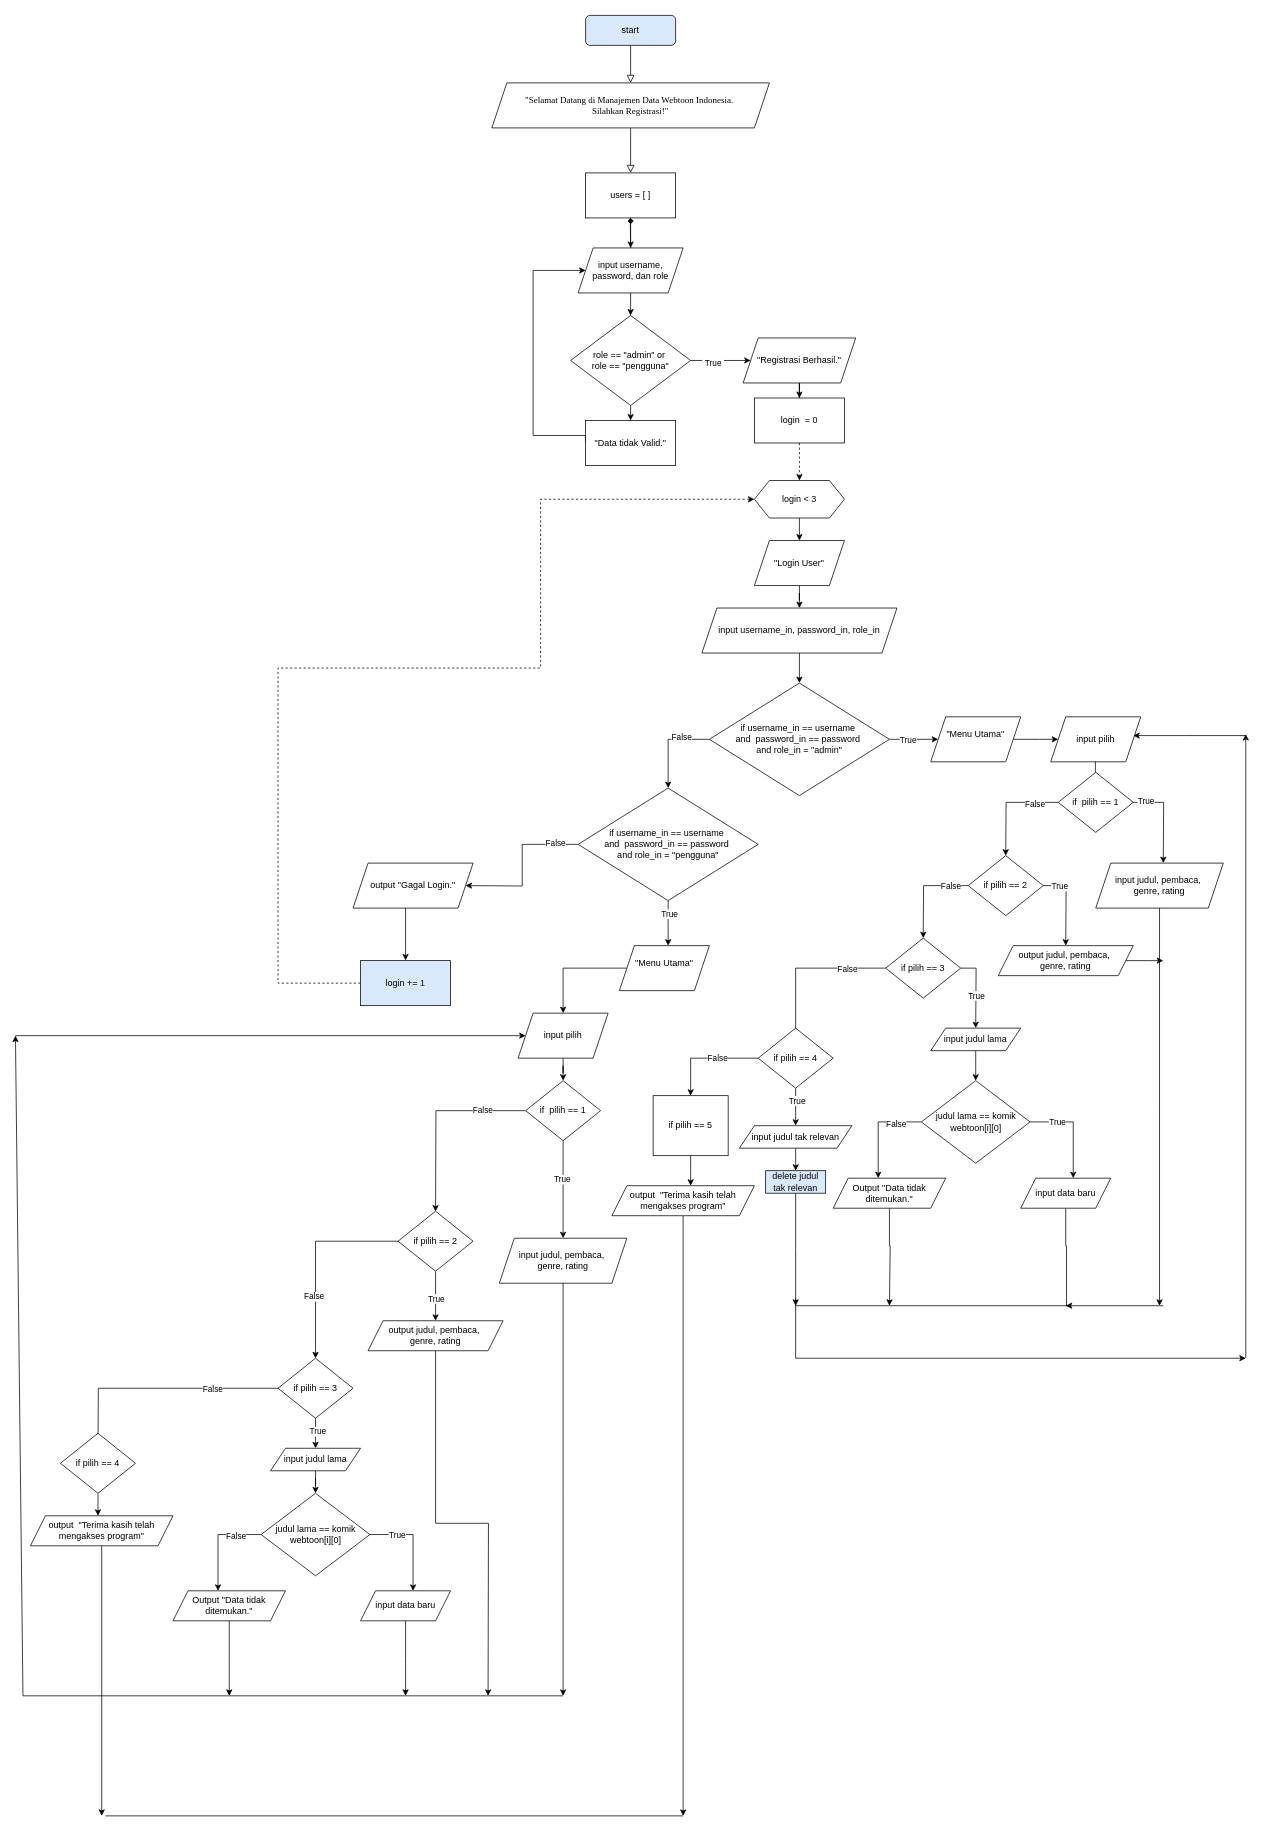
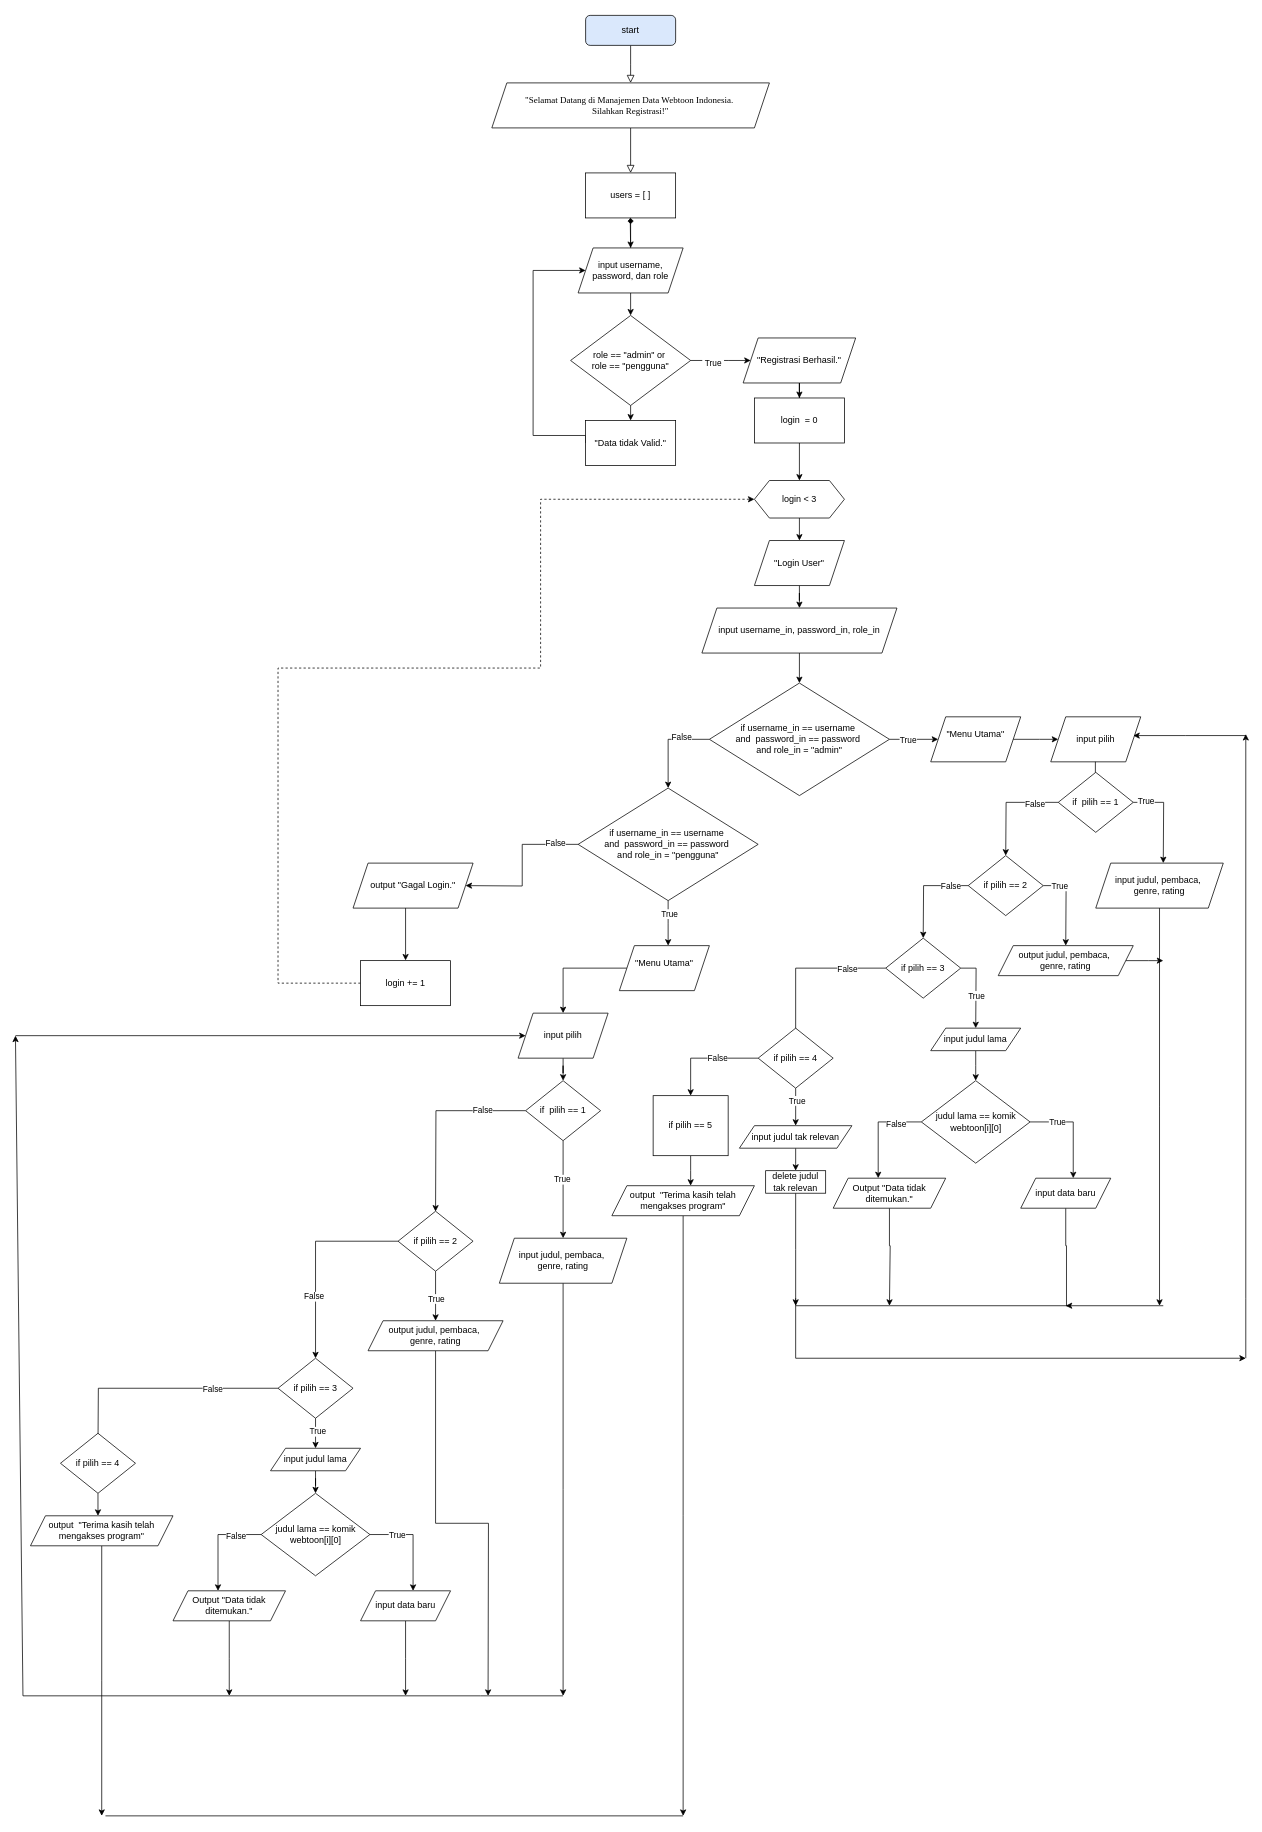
(799, 458) -> (799, 458)
(405, 983) -> (405, 983)
(795, 1182) -> (795, 1182)
